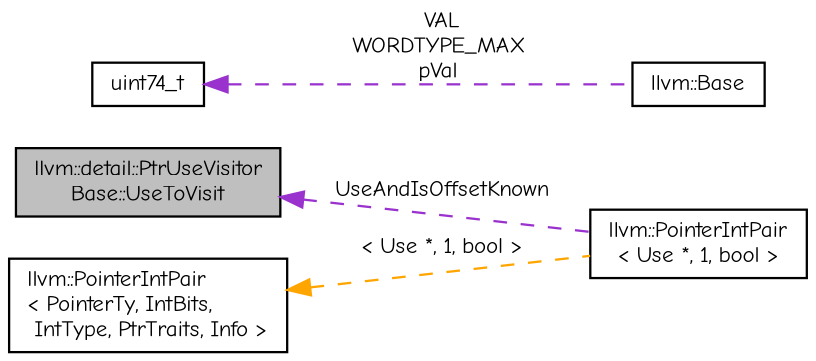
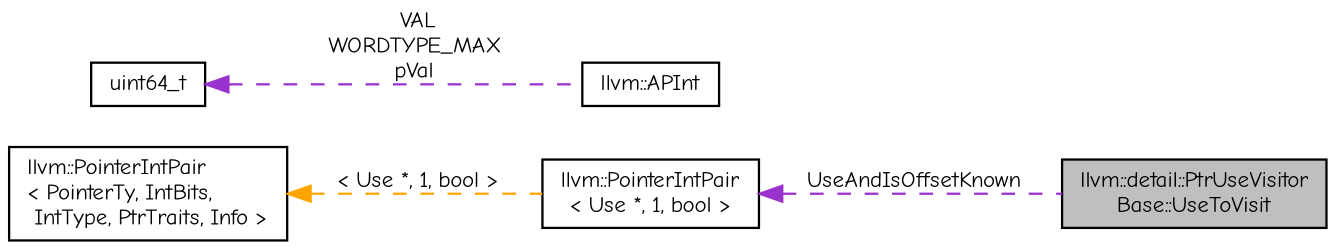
(148, 84) -> (148, 84)
(699, 84) -> (651, 84)
(447, 216) -> (922, 194)
